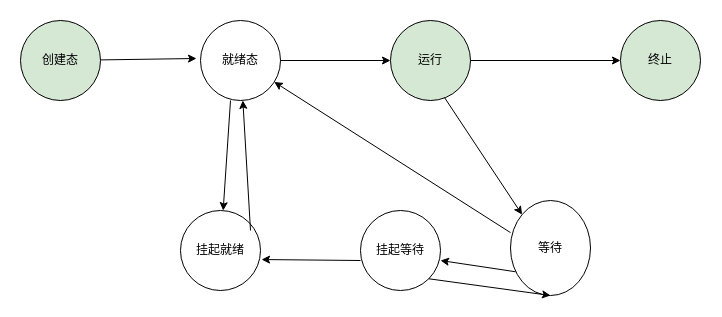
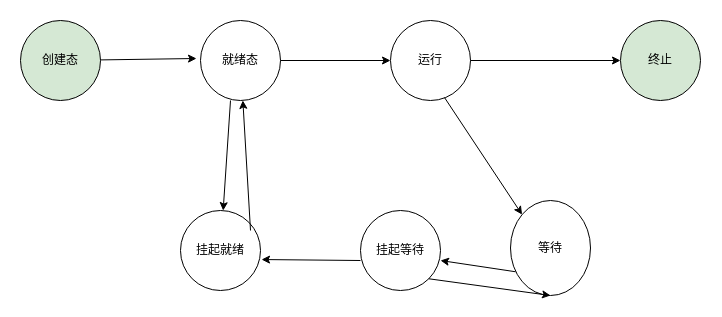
(431, 61) -> (431, 61)
(395, 159) -> none
